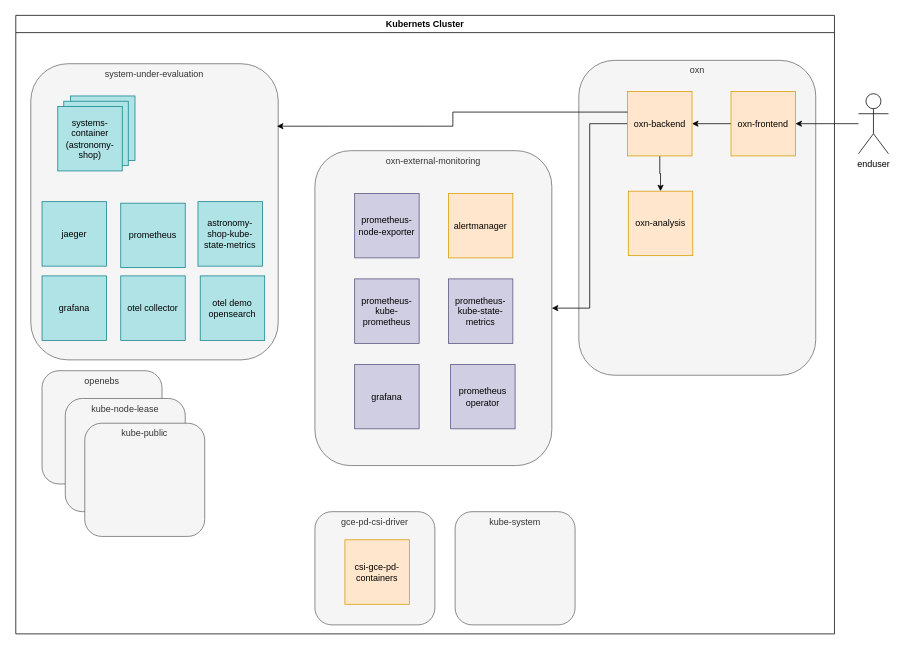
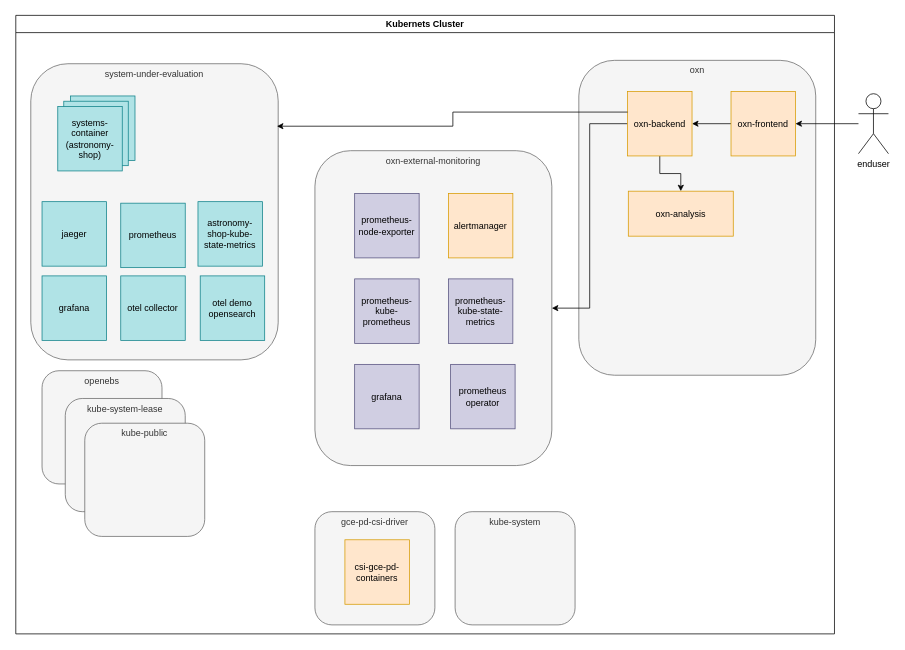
(660, 224) -> (681, 214)
(125, 409) -> (125, 409)
